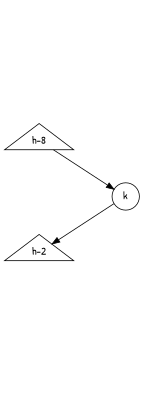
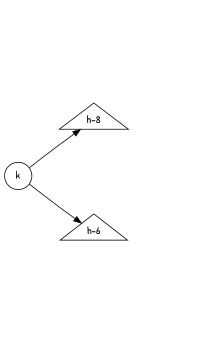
(81, 167) -> (52, 151)
(39, 252) -> (94, 231)
